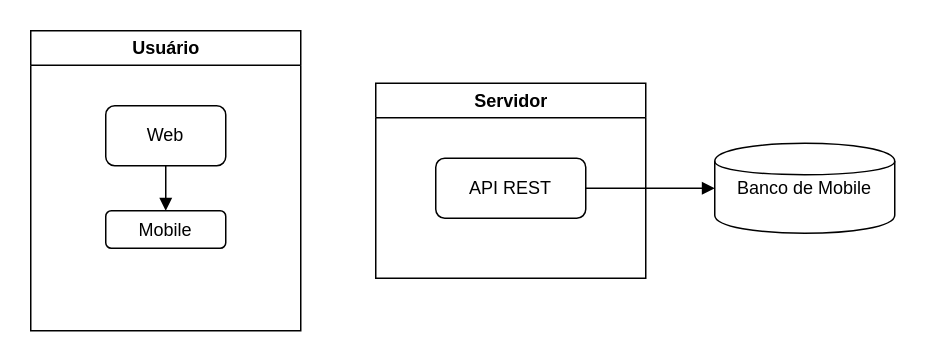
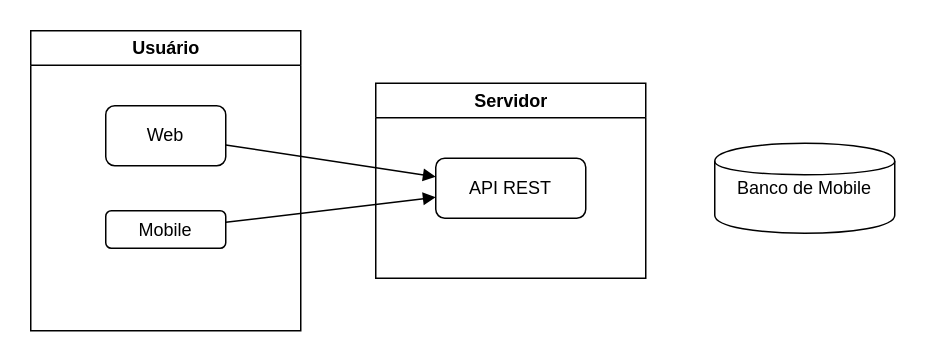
(166, 182) -> (325, 160)
(642, 188) -> none
none -> (324, 211)
